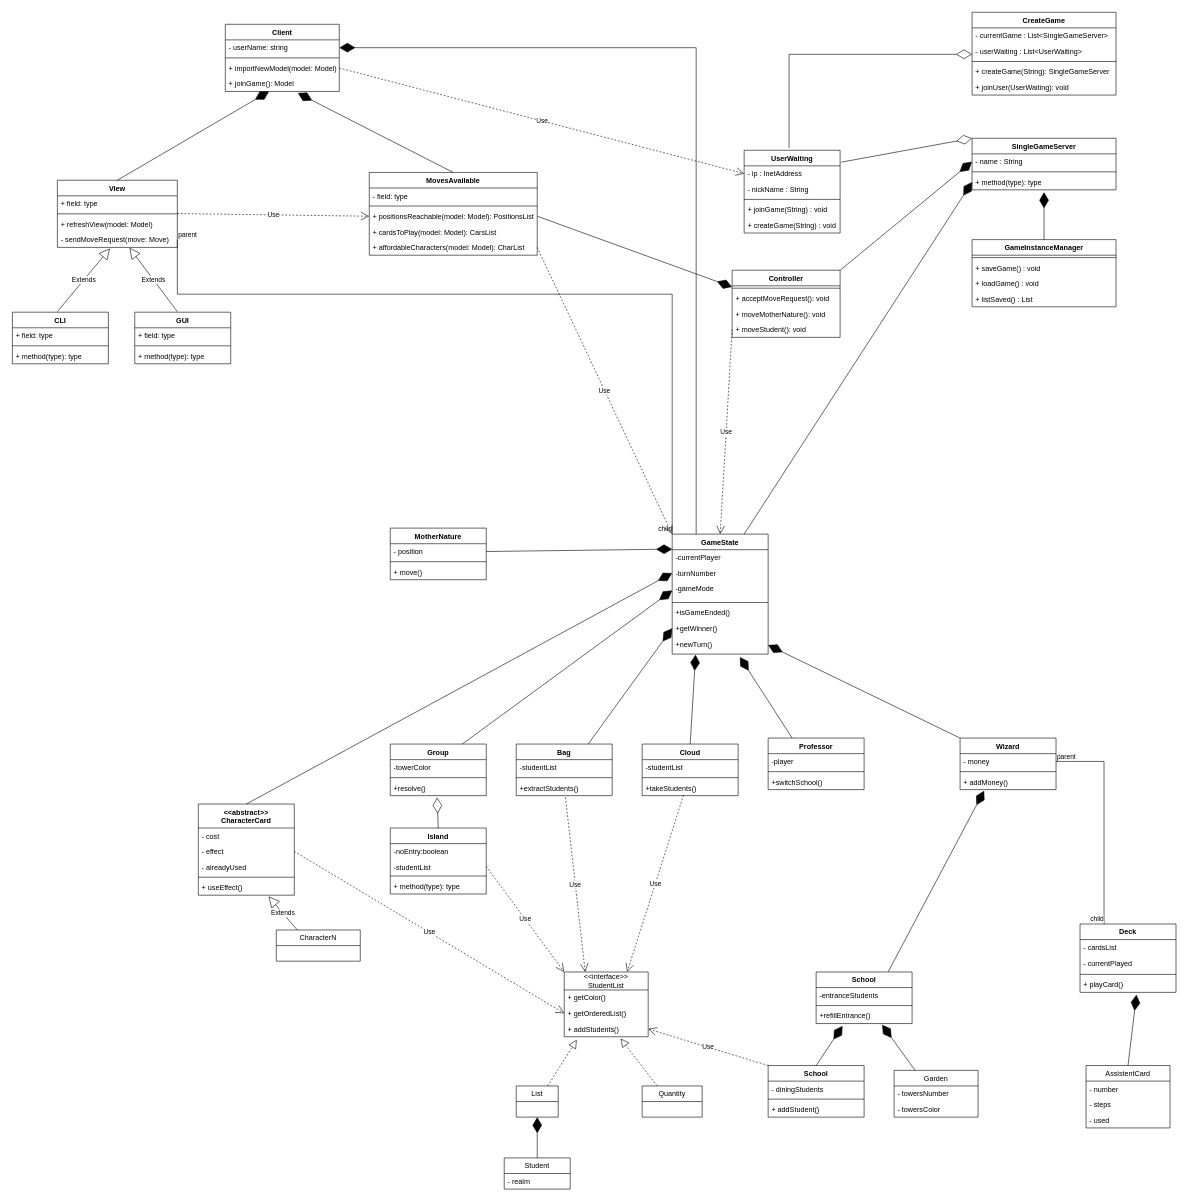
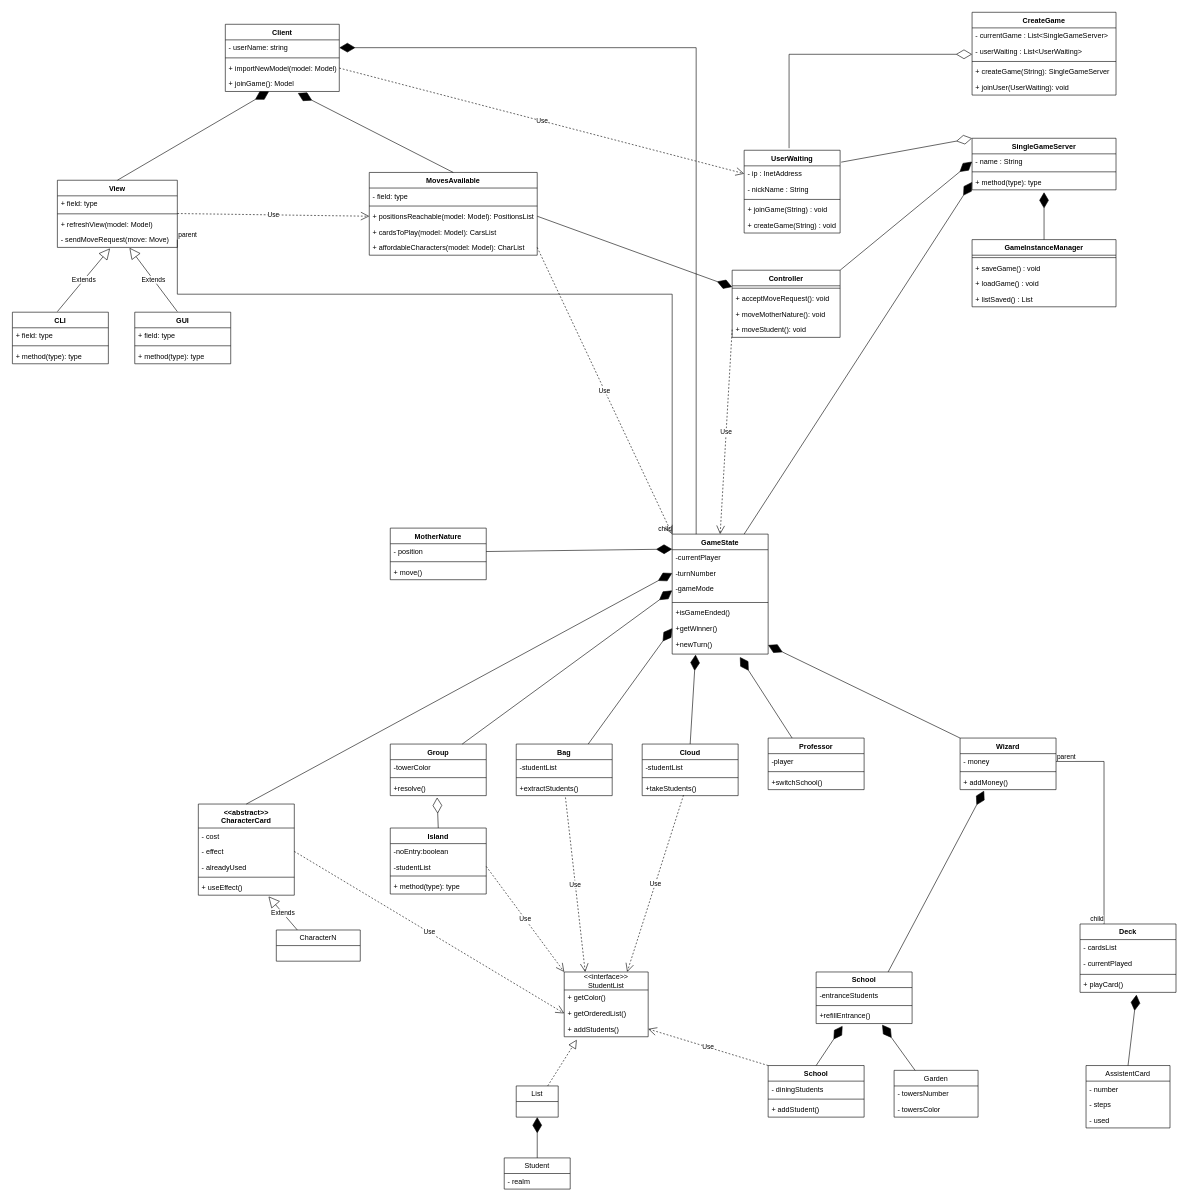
(641, 1065) -> none
(672, 1102) -> none
